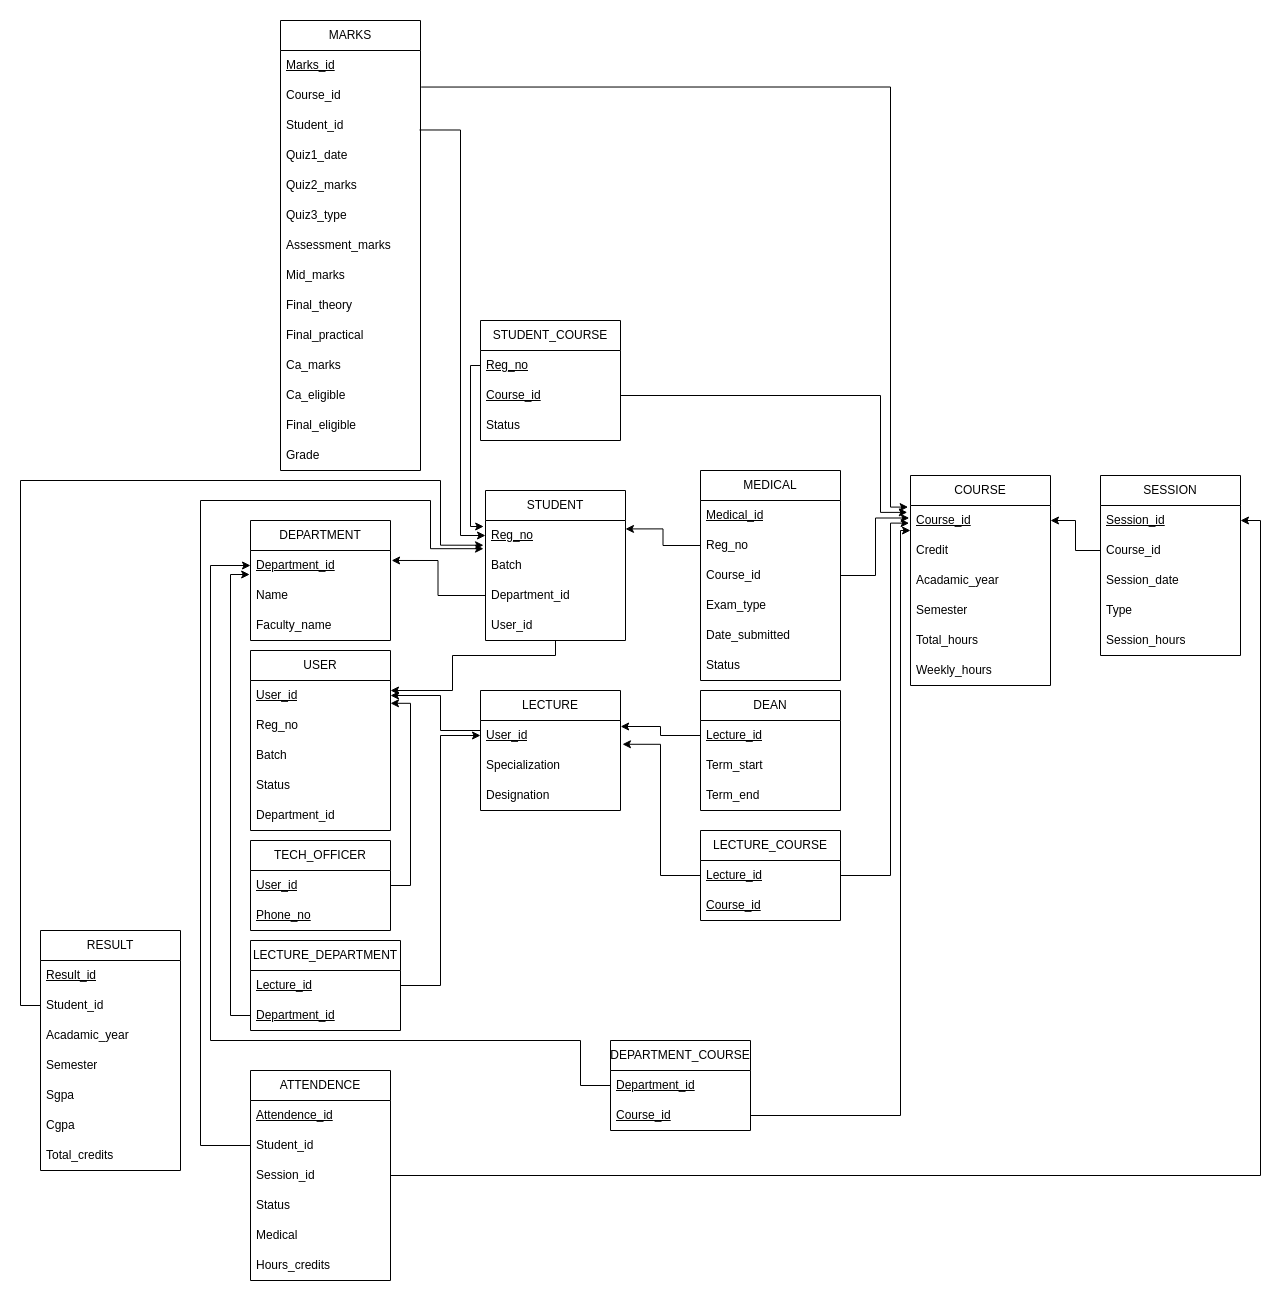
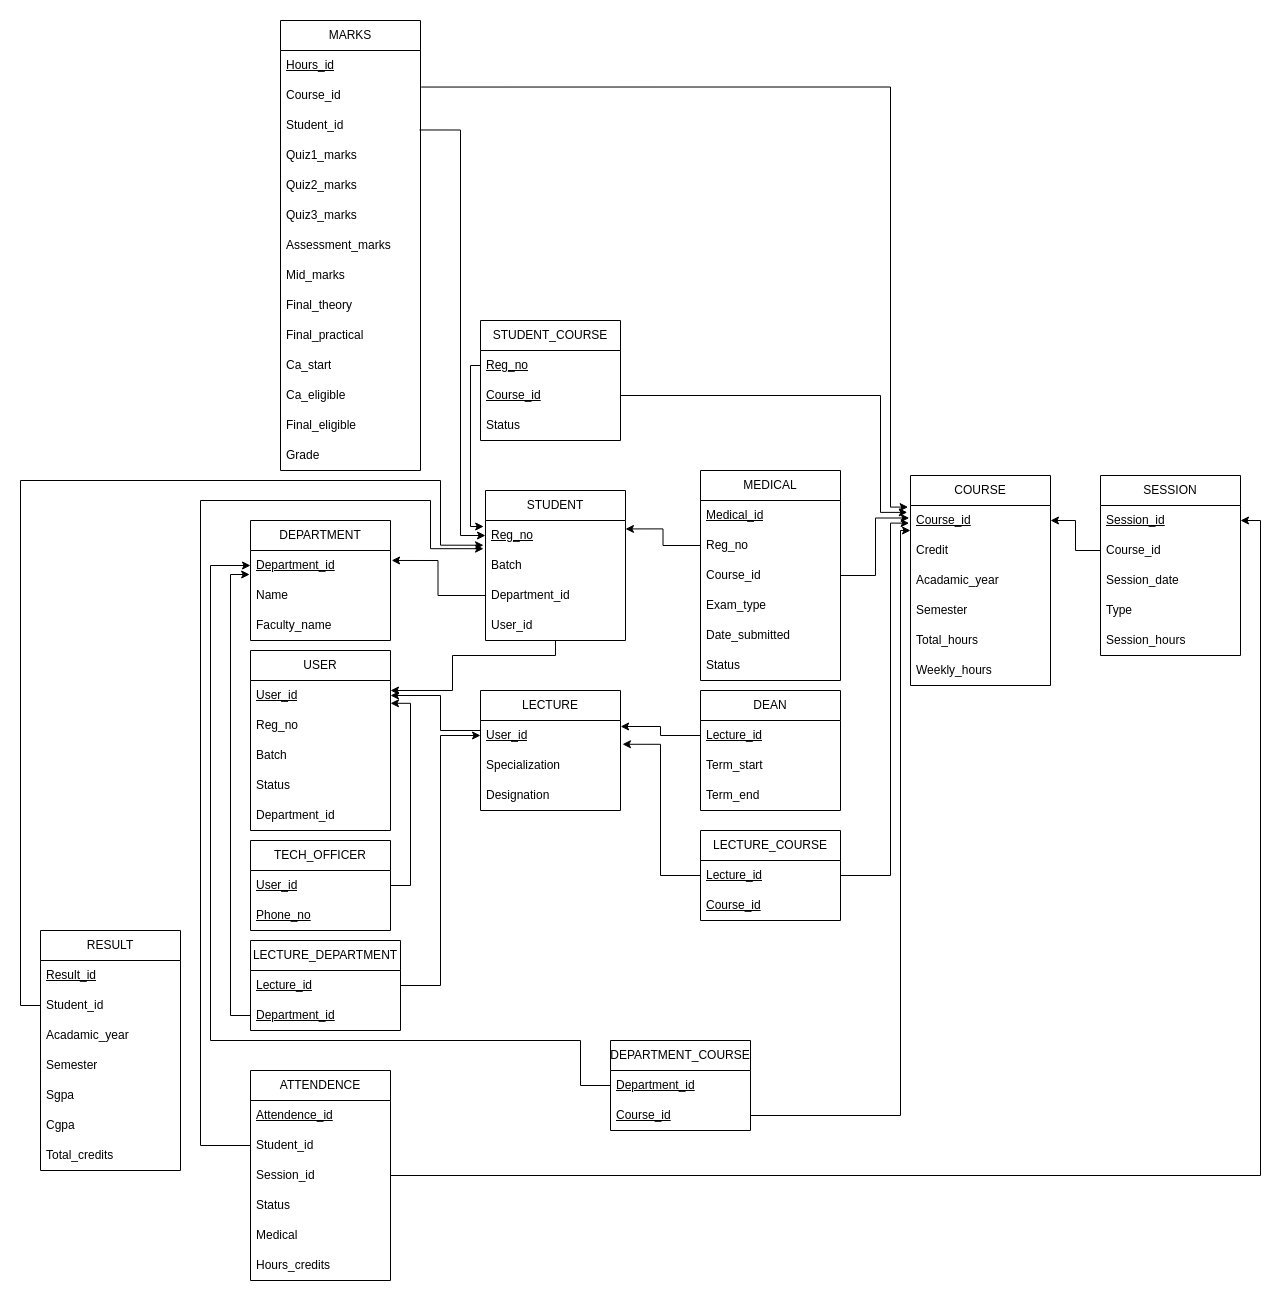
(312, 66) -> (312, 66)
(319, 156) -> (322, 156)
(319, 216) -> (322, 216)
(313, 366) -> (313, 366)
